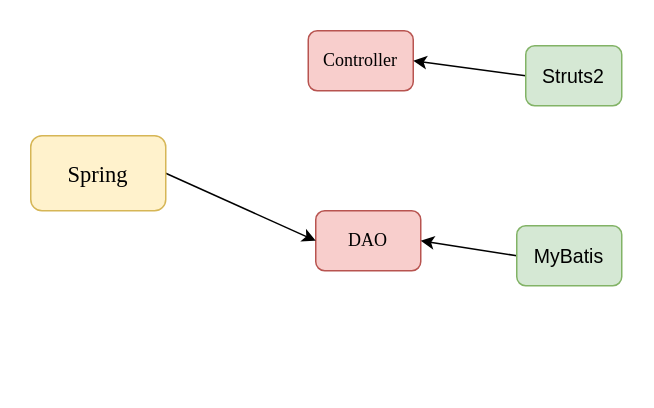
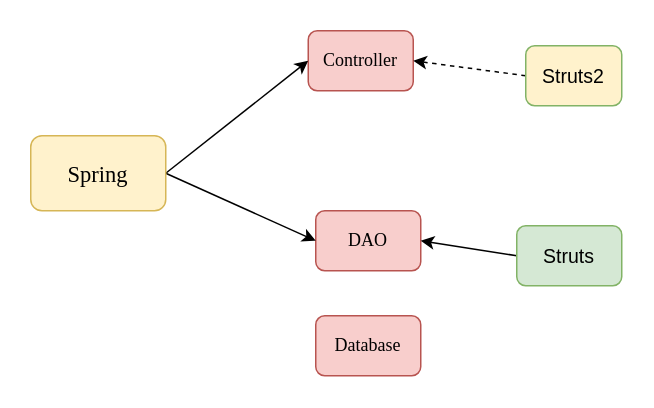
(474, 69) -> (474, 69)
(574, 76) -> (574, 76)
none -> (234, 120)
(569, 256) -> (569, 256)
none -> (368, 346)
